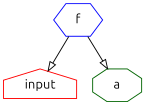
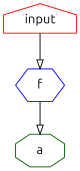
(61, 50) -> (40, 47)
